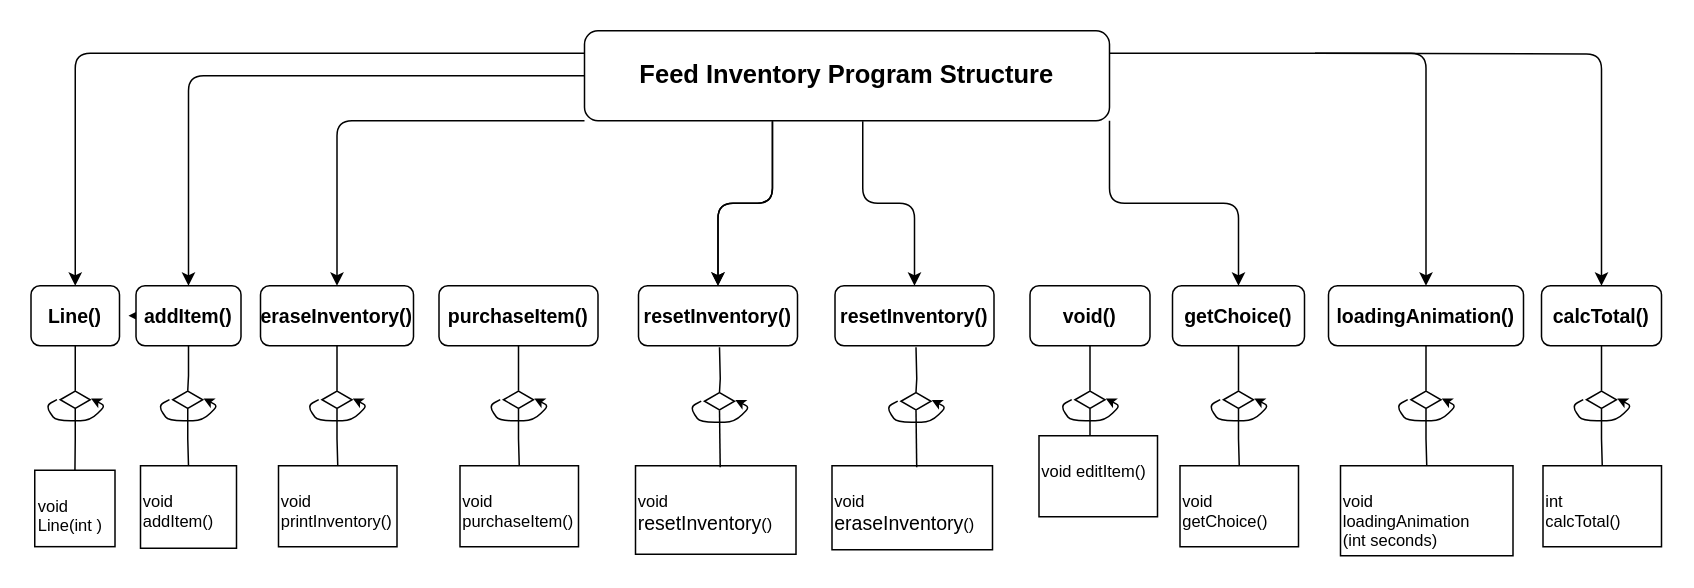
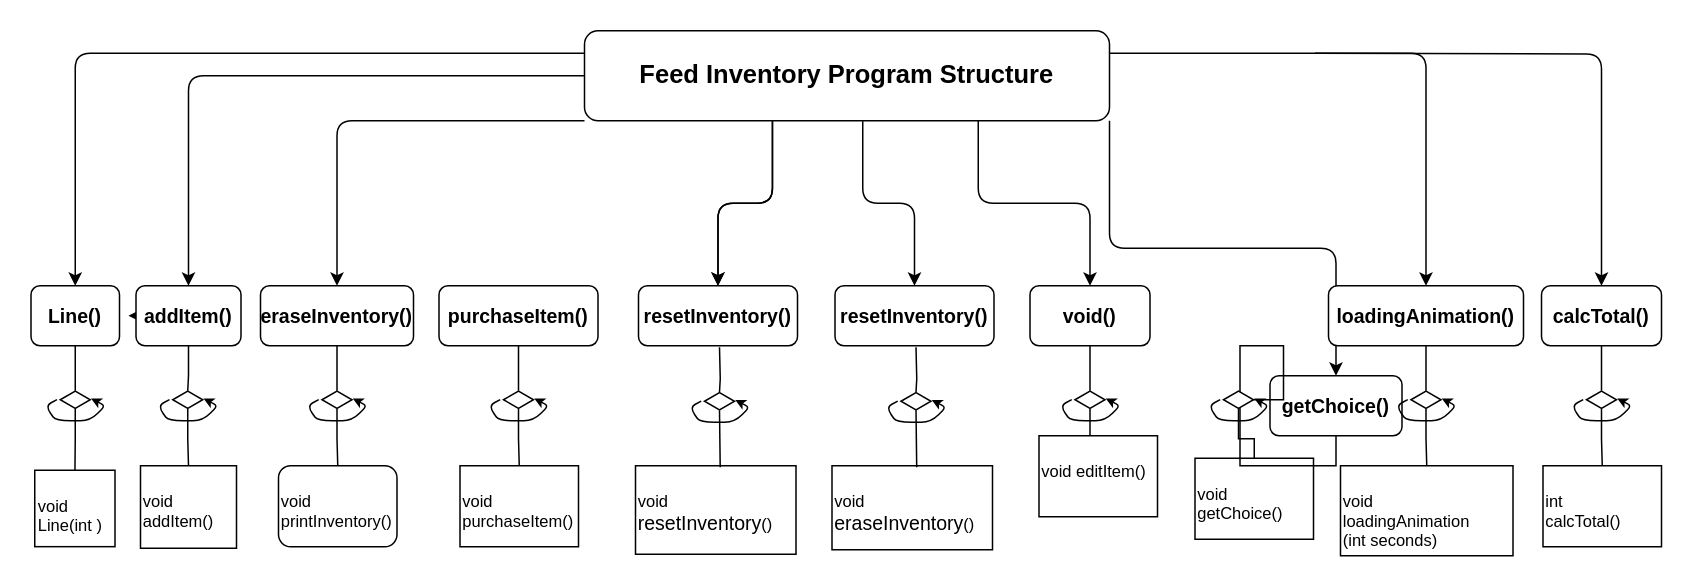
none -> (1028, 203)
(1238, 316) -> (1336, 406)
(338, 506) -> (338, 506)
(1239, 506) -> (1254, 499)
